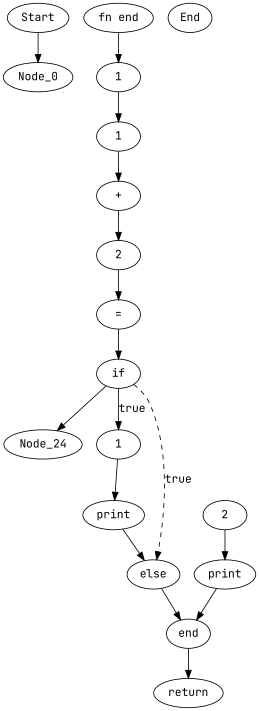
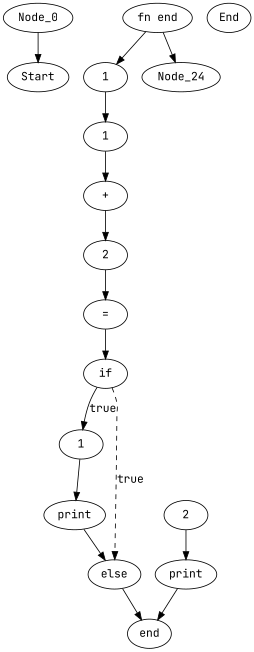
(38, 44) -> (38, 44)
(85, 405) -> (168, 44)
(188, 693) -> none
